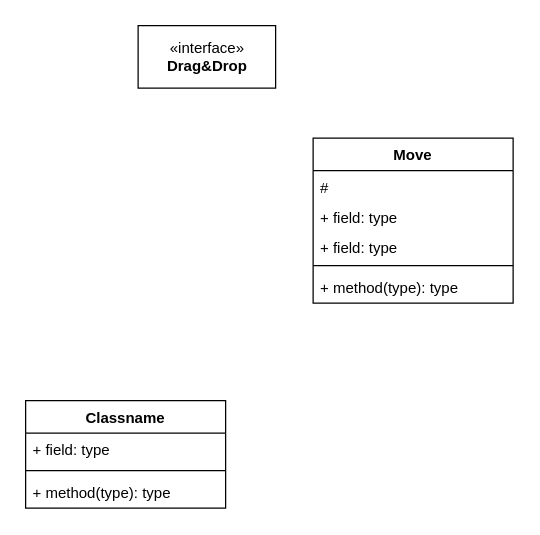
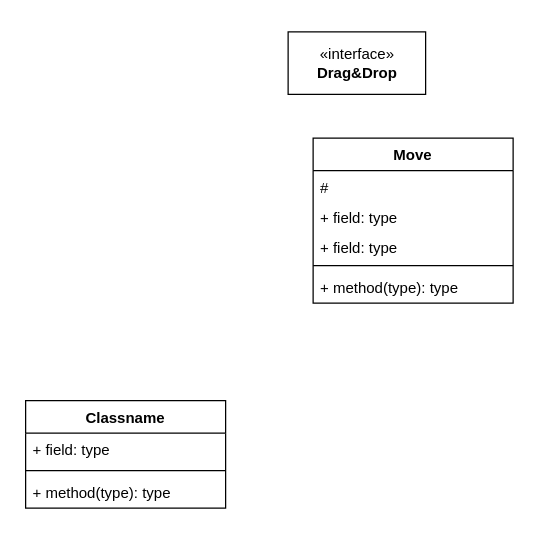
(207, 57) -> (357, 63)
